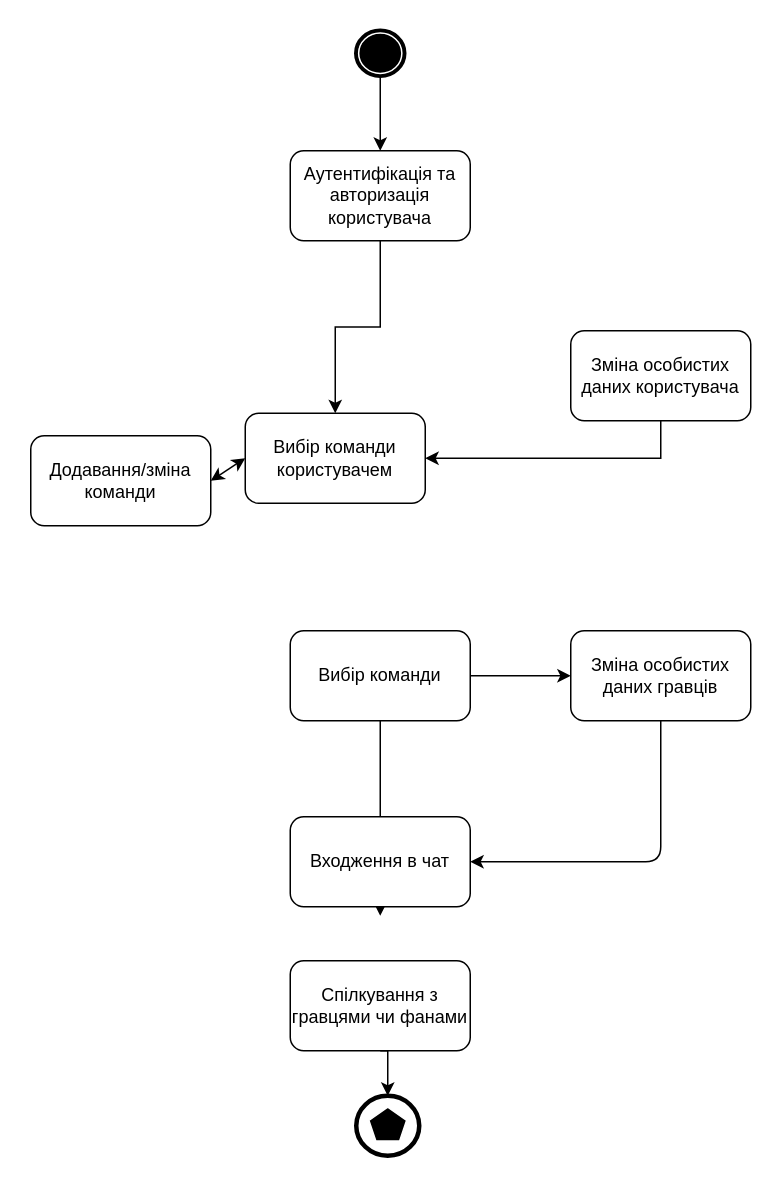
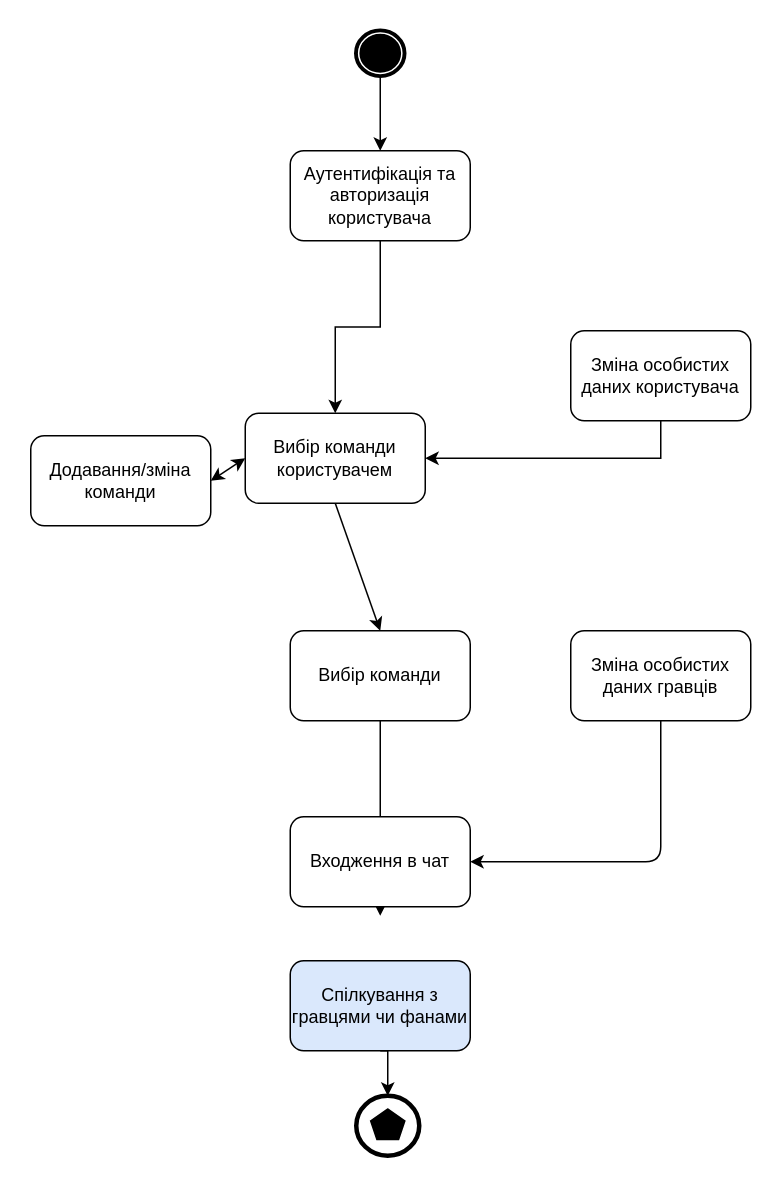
none -> (356, 562)
(516, 676) -> none
(380, 1006) -> (380, 1006)
